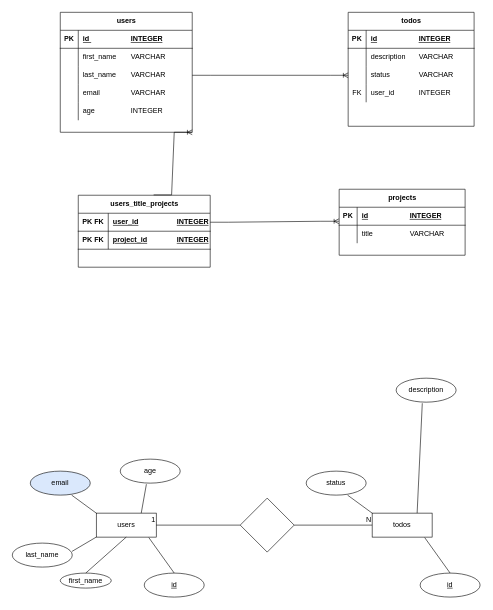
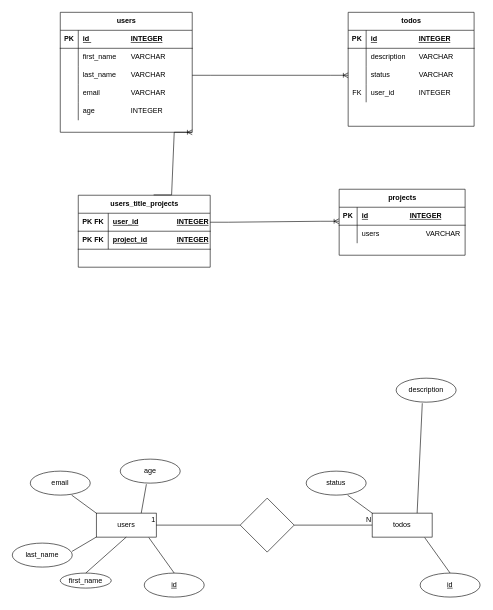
(390, 234) -> (392, 234)
(60, 483) -> (60, 483)
